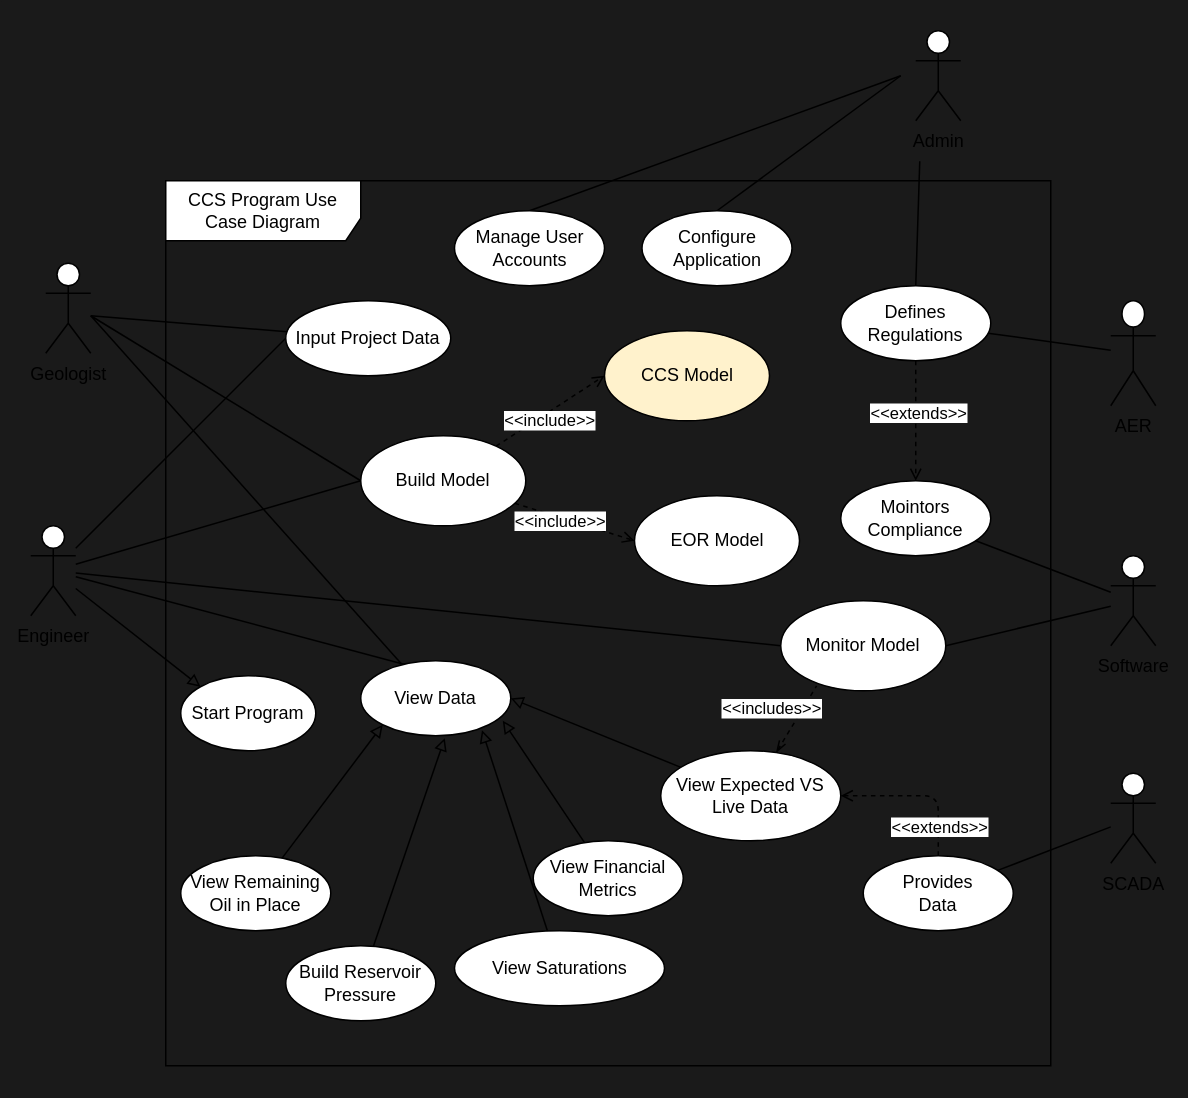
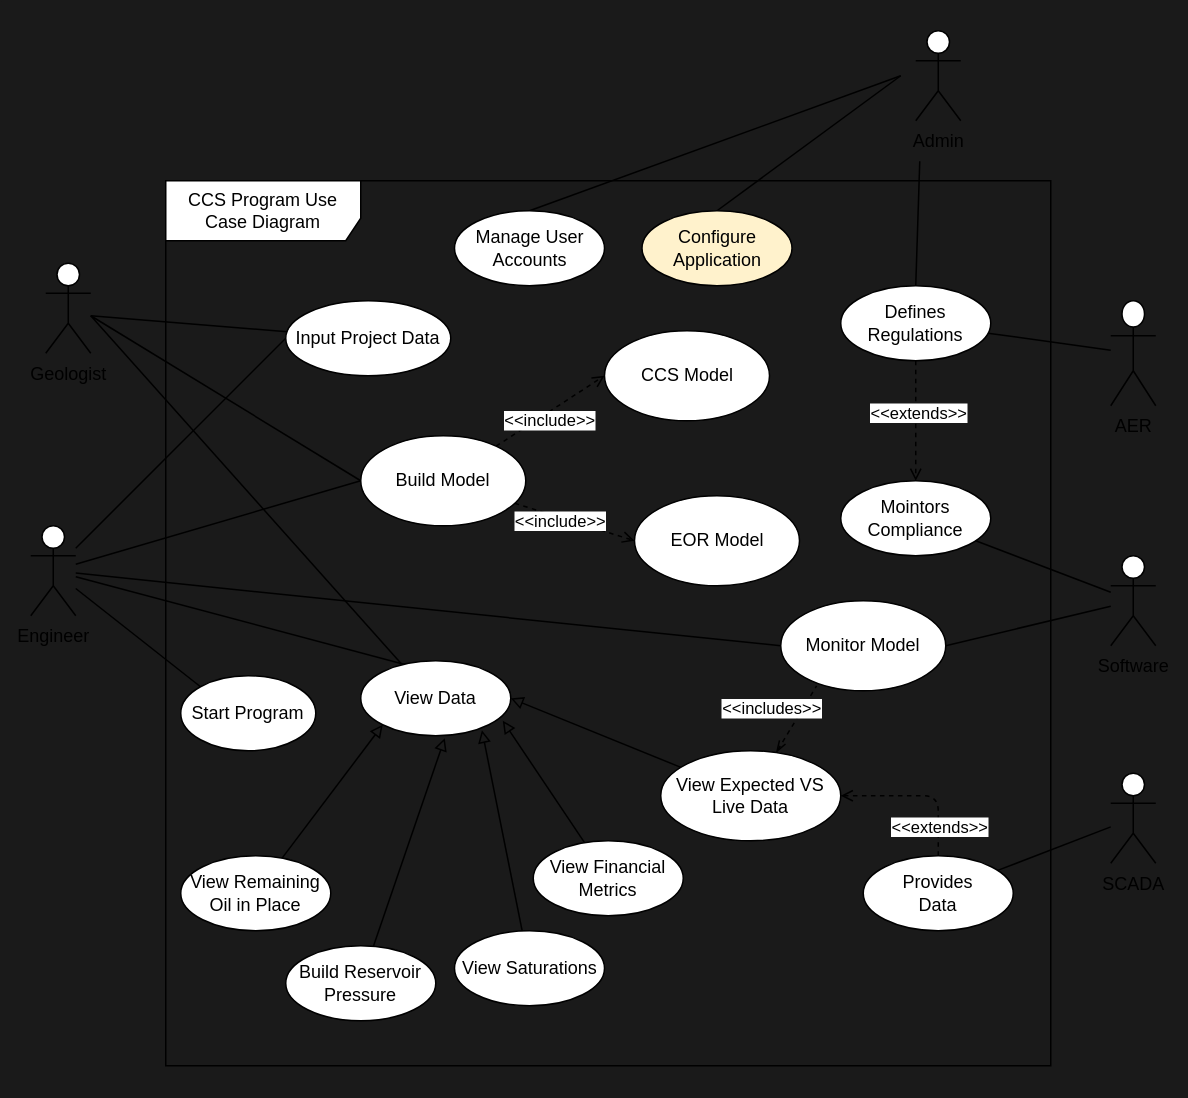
(717, 248) -> (717, 248)
(687, 376) -> (687, 376)
(189, 678) -> (193, 681)
(560, 968) -> (530, 968)
